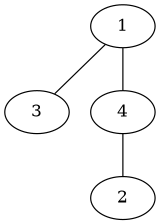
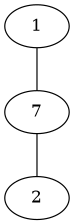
(37, 112) -> none
(123, 112) -> (37, 112)
